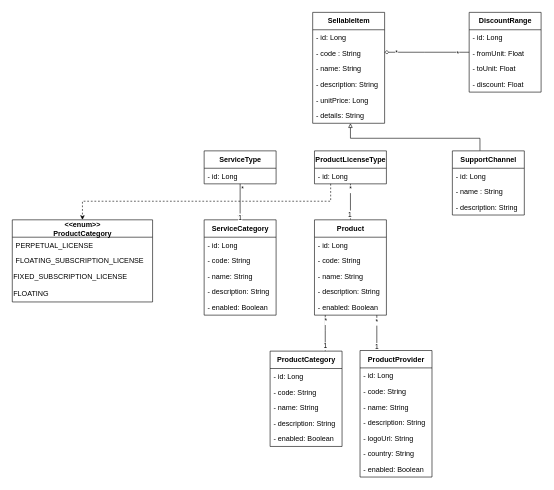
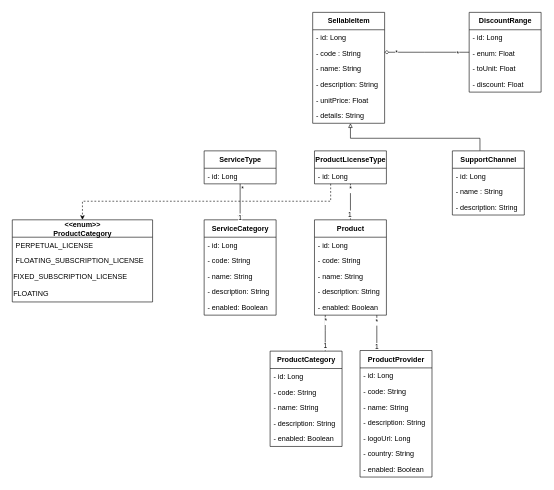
(502, 53) -> (495, 53)
(346, 100) -> (347, 100)
(392, 439) -> (389, 439)
